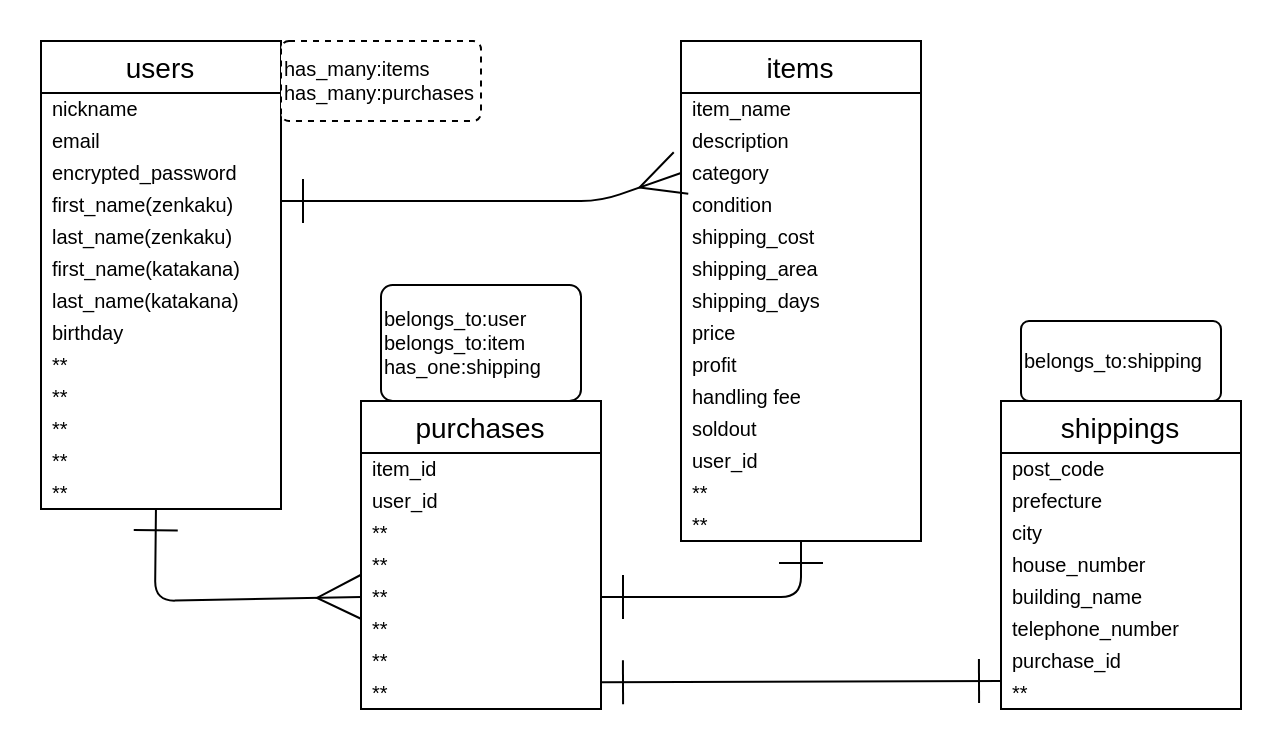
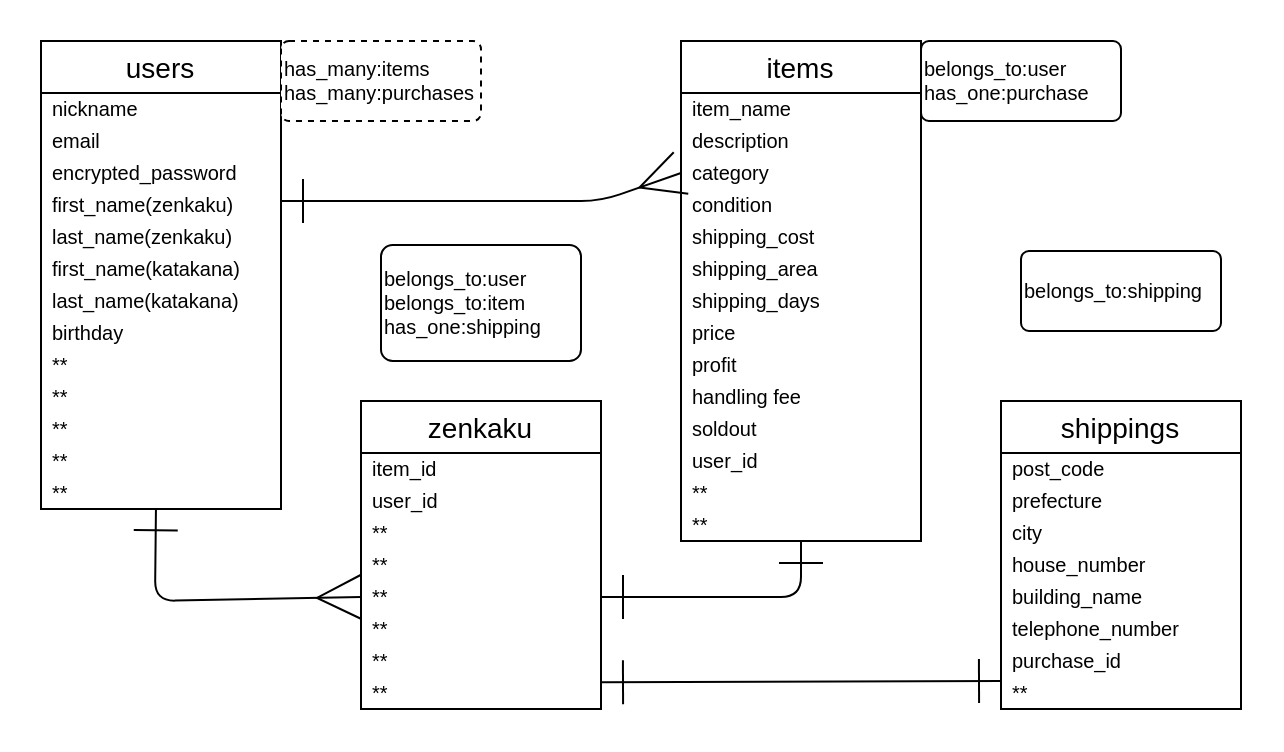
none -> (1021, 81)
(481, 343) -> (481, 303)
(1121, 361) -> (1121, 291)
(480, 429) -> (480, 429)
